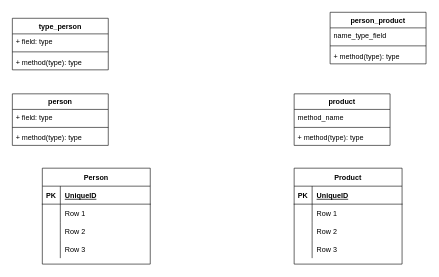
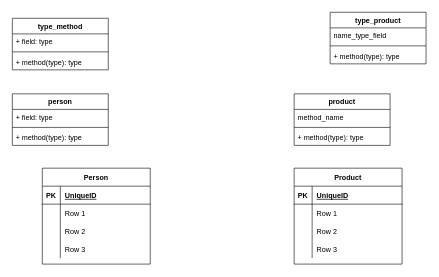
(378, 20) -> (378, 20)
(60, 26) -> (60, 26)
